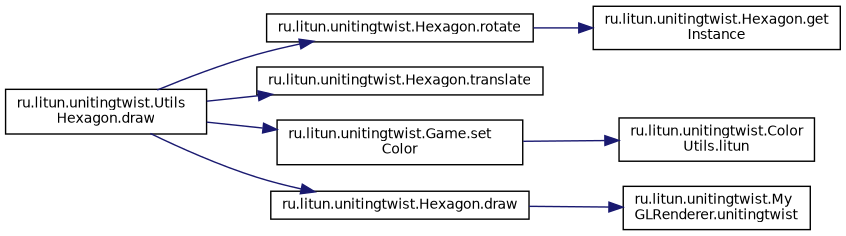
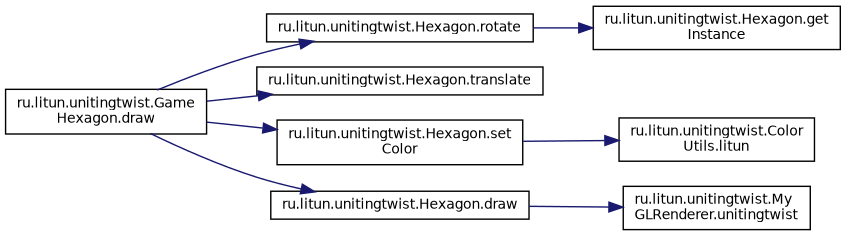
(106, 112) -> (106, 112)
(400, 142) -> (400, 142)
